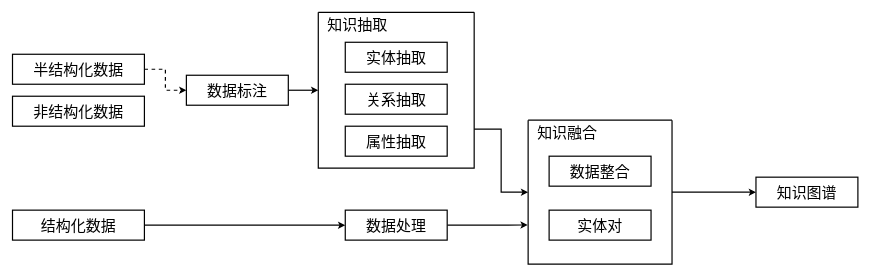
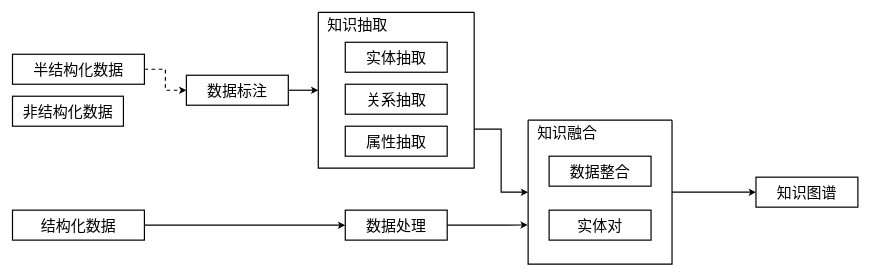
(78, 111) -> (68, 111)
